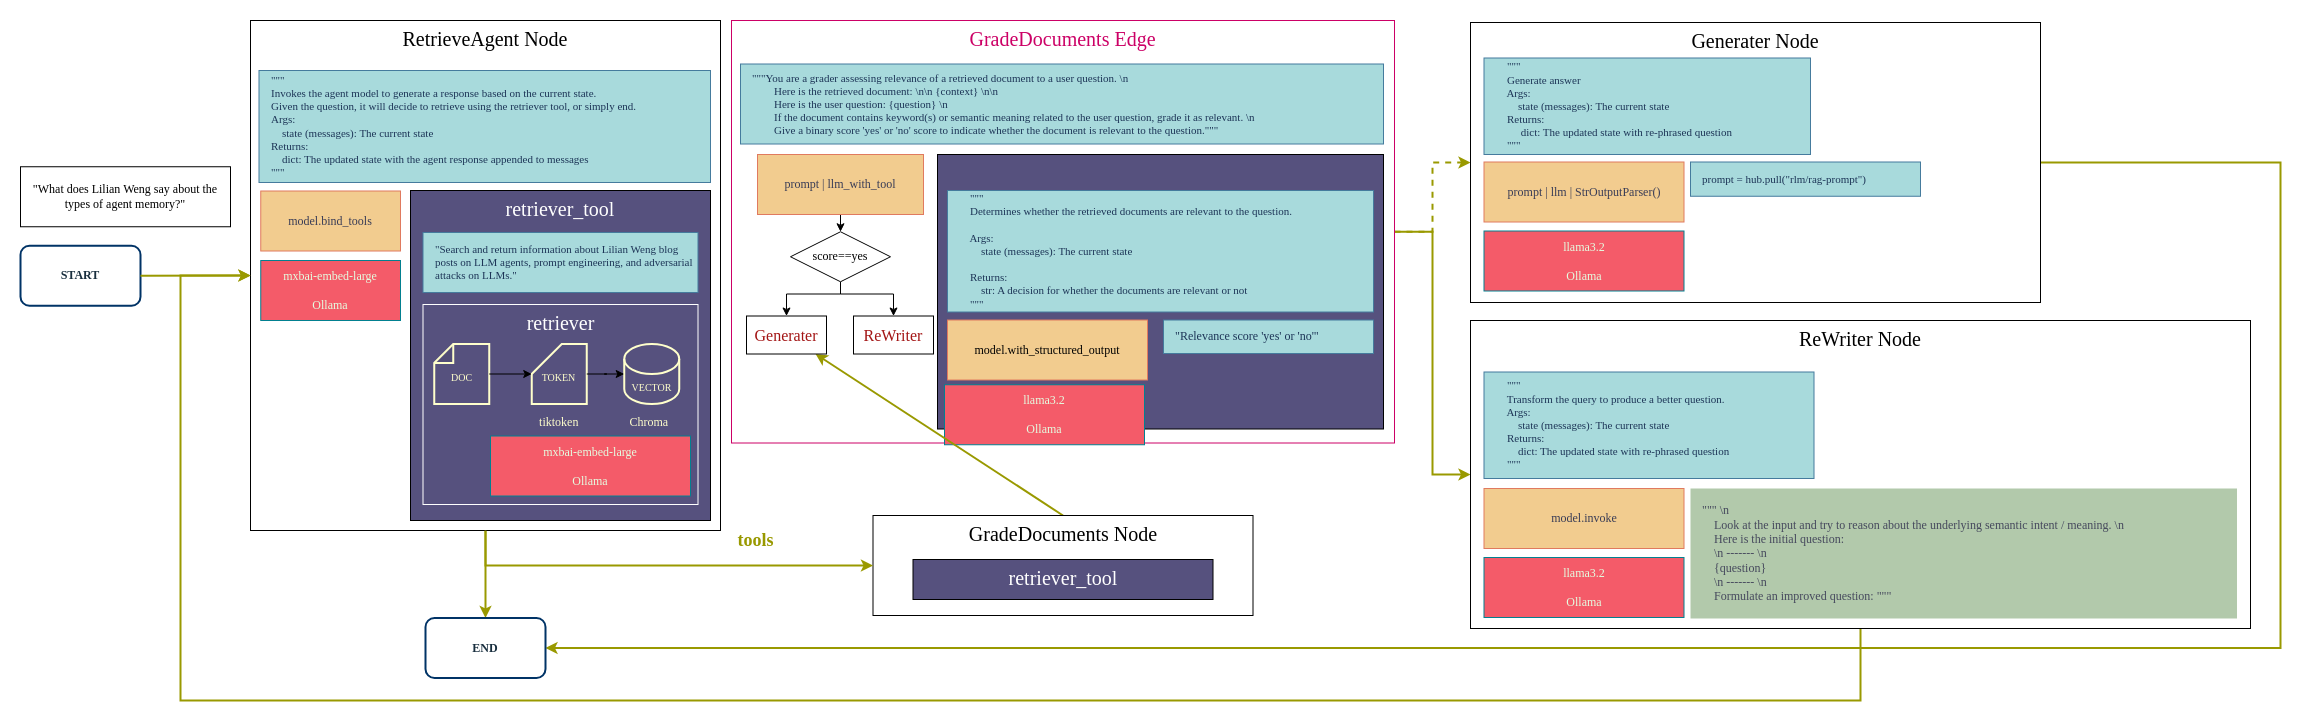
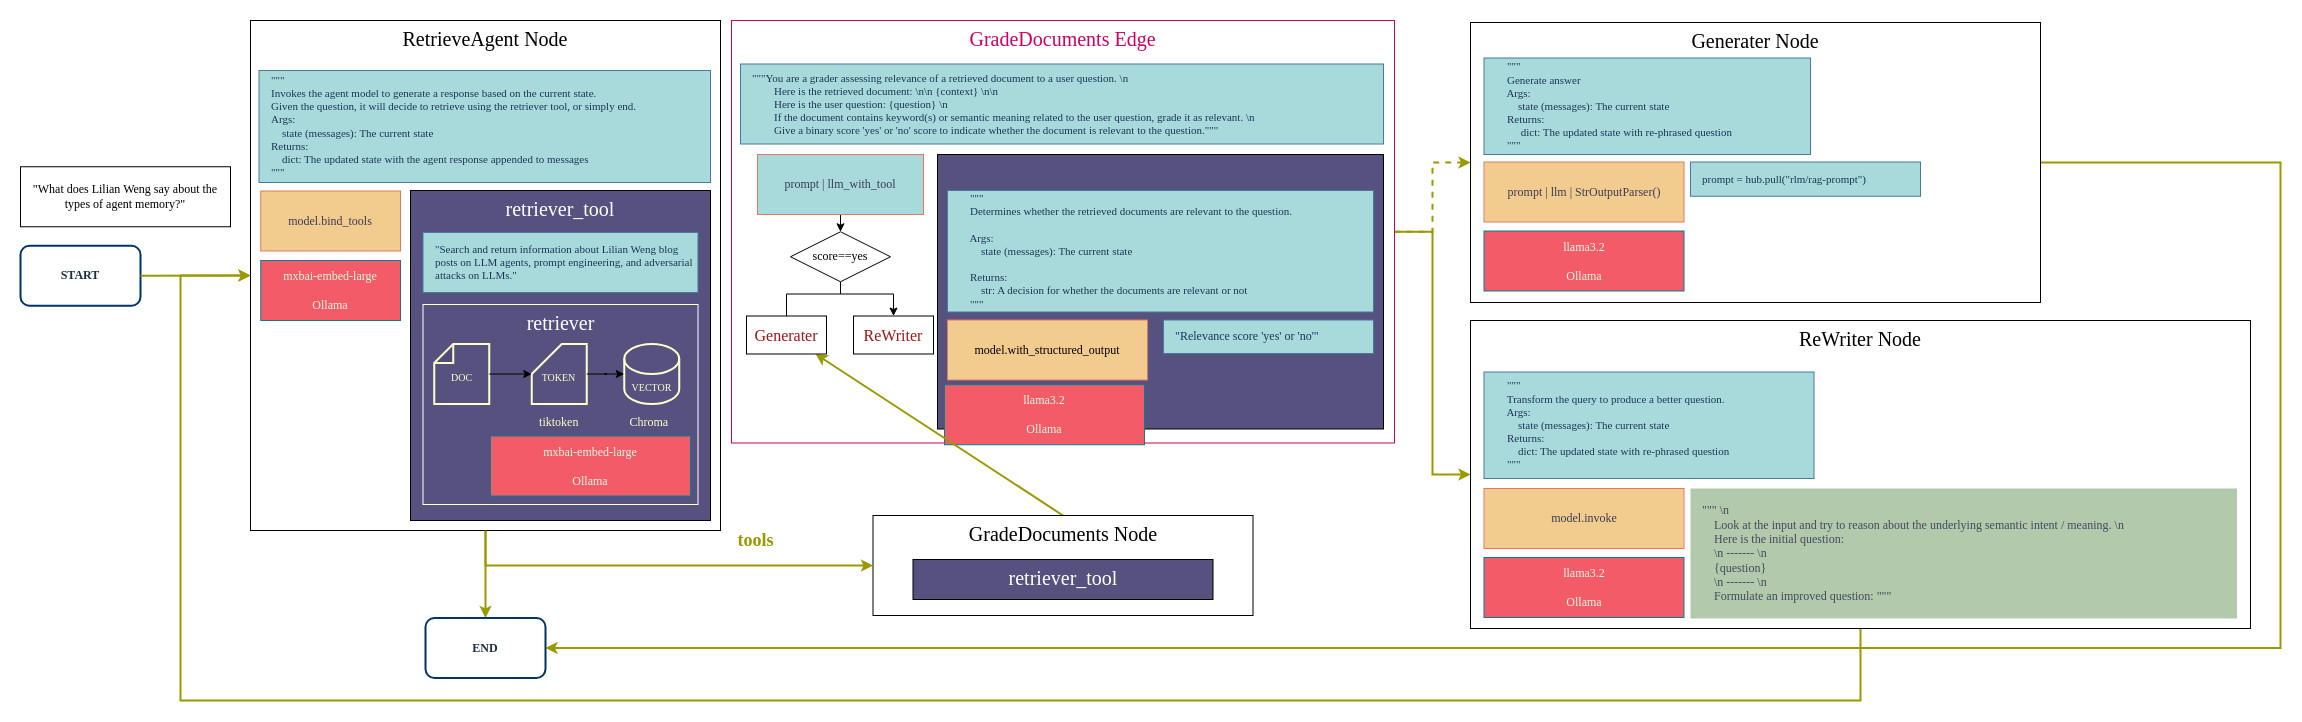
(841, 185) -> (841, 185)
(787, 308) -> (787, 310)
